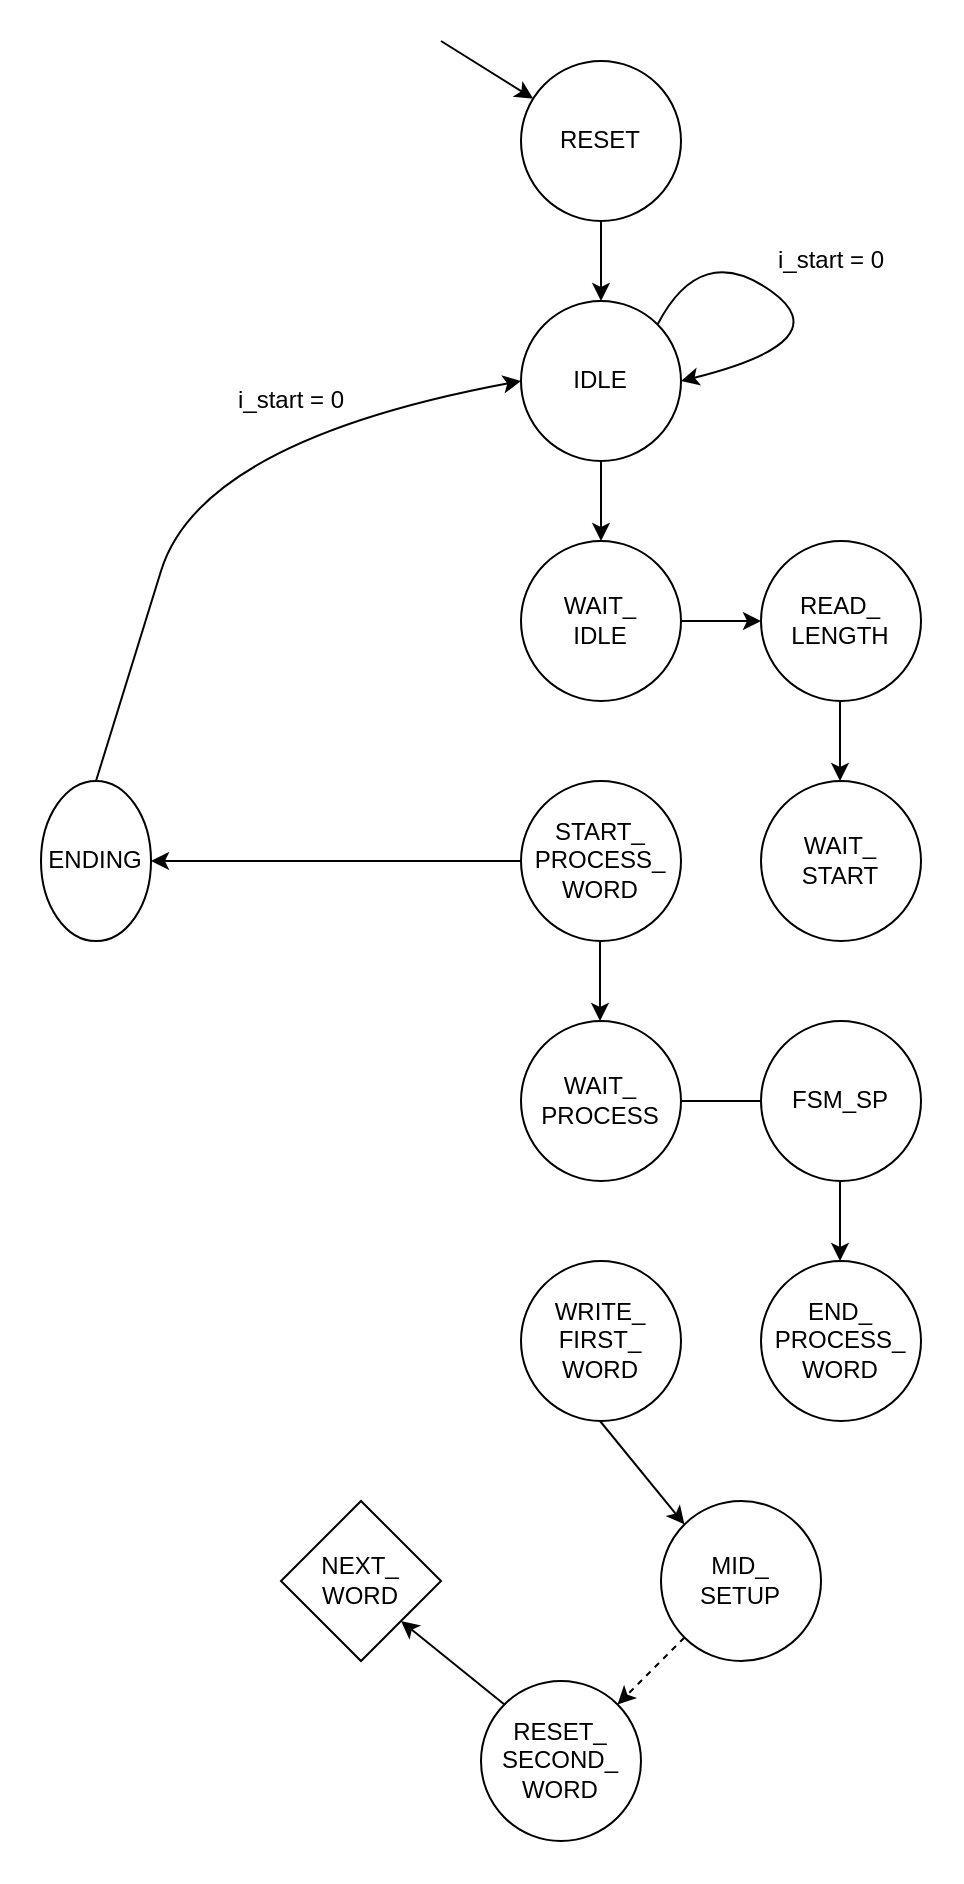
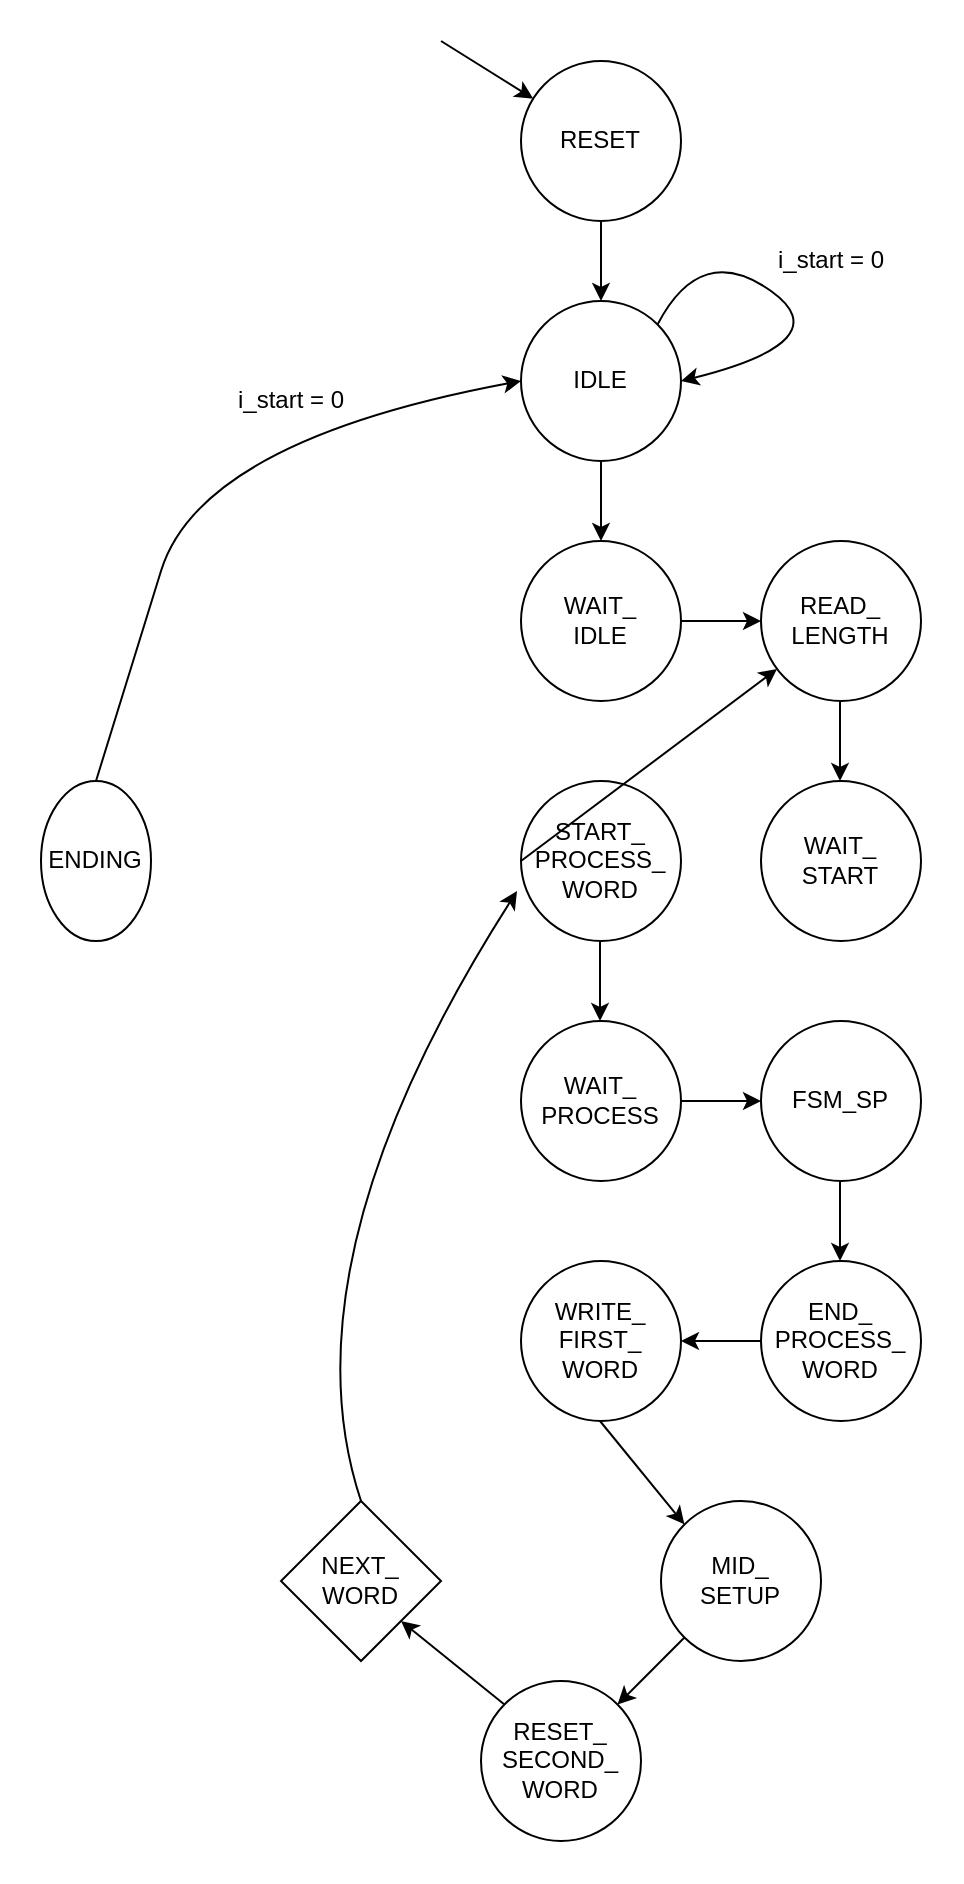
(343, 861) -> (644, 769)
(751, 1101) -> (746, 1101)
none -> (371, 1188)
none -> (728, 1341)
(654, 1668) -> (654, 1668)
